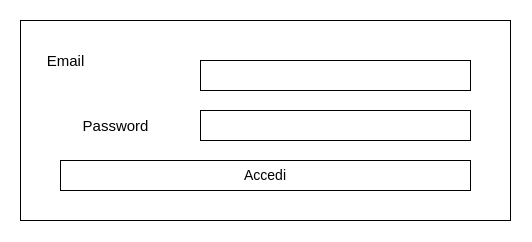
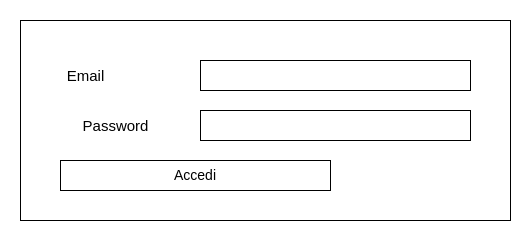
(66, 61) -> (86, 76)
(266, 176) -> (196, 176)
